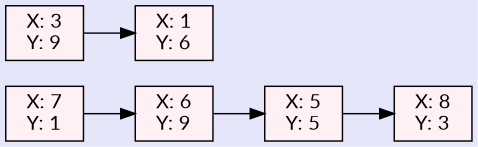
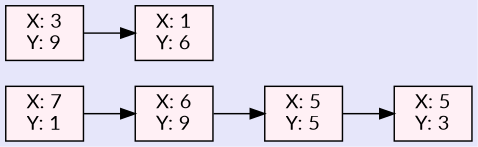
(433, 114) -> (433, 114)
